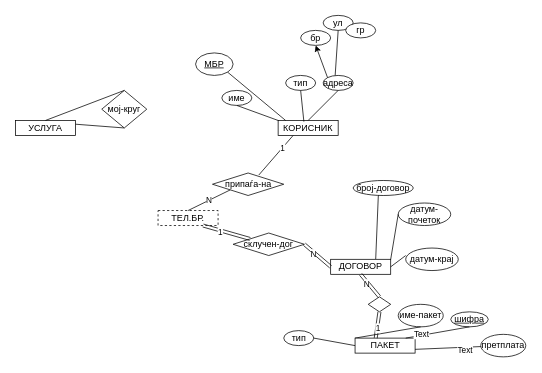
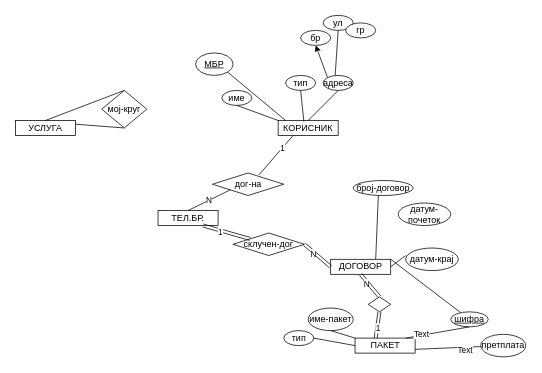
(248, 184) -> (248, 184)
(188, 218) -> (188, 218)
(394, 237) -> (425, 286)
(420, 315) -> (330, 319)
